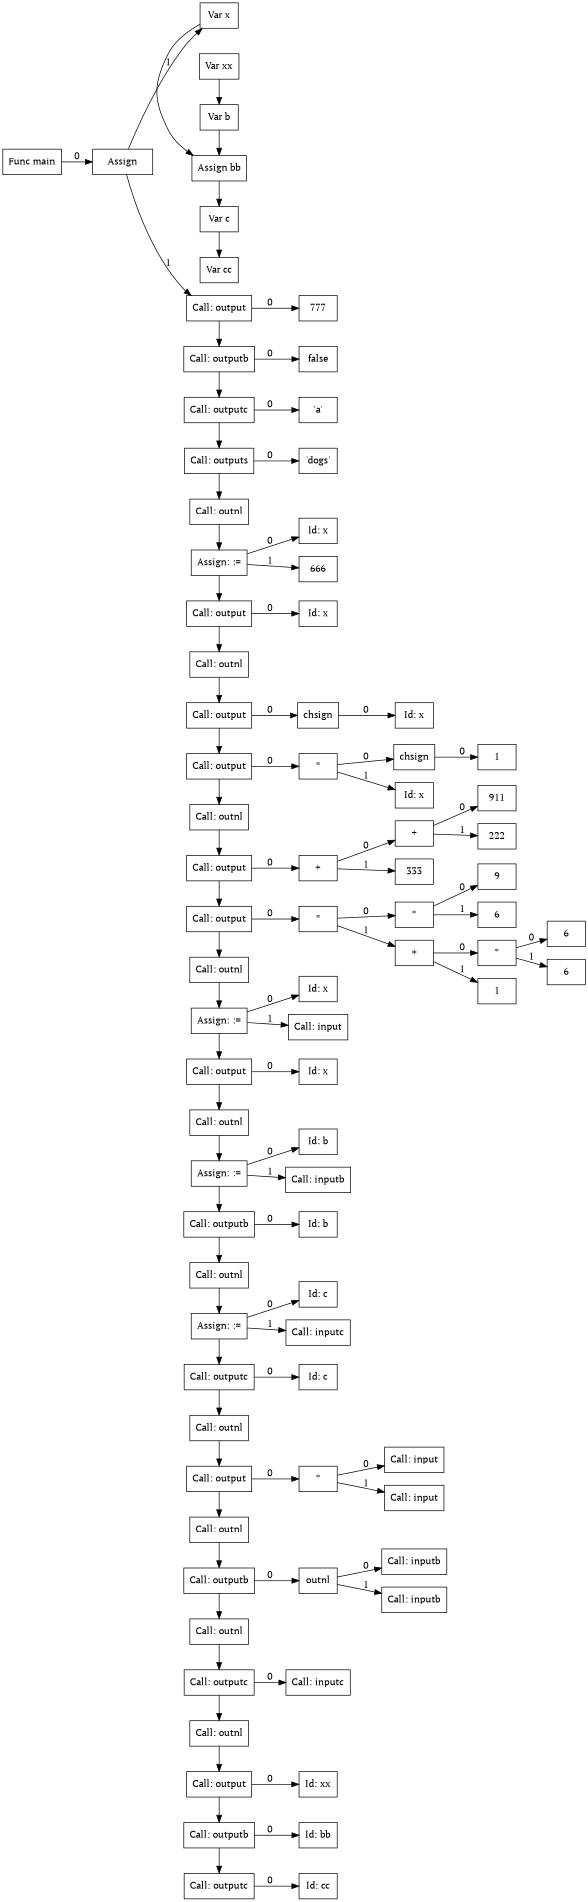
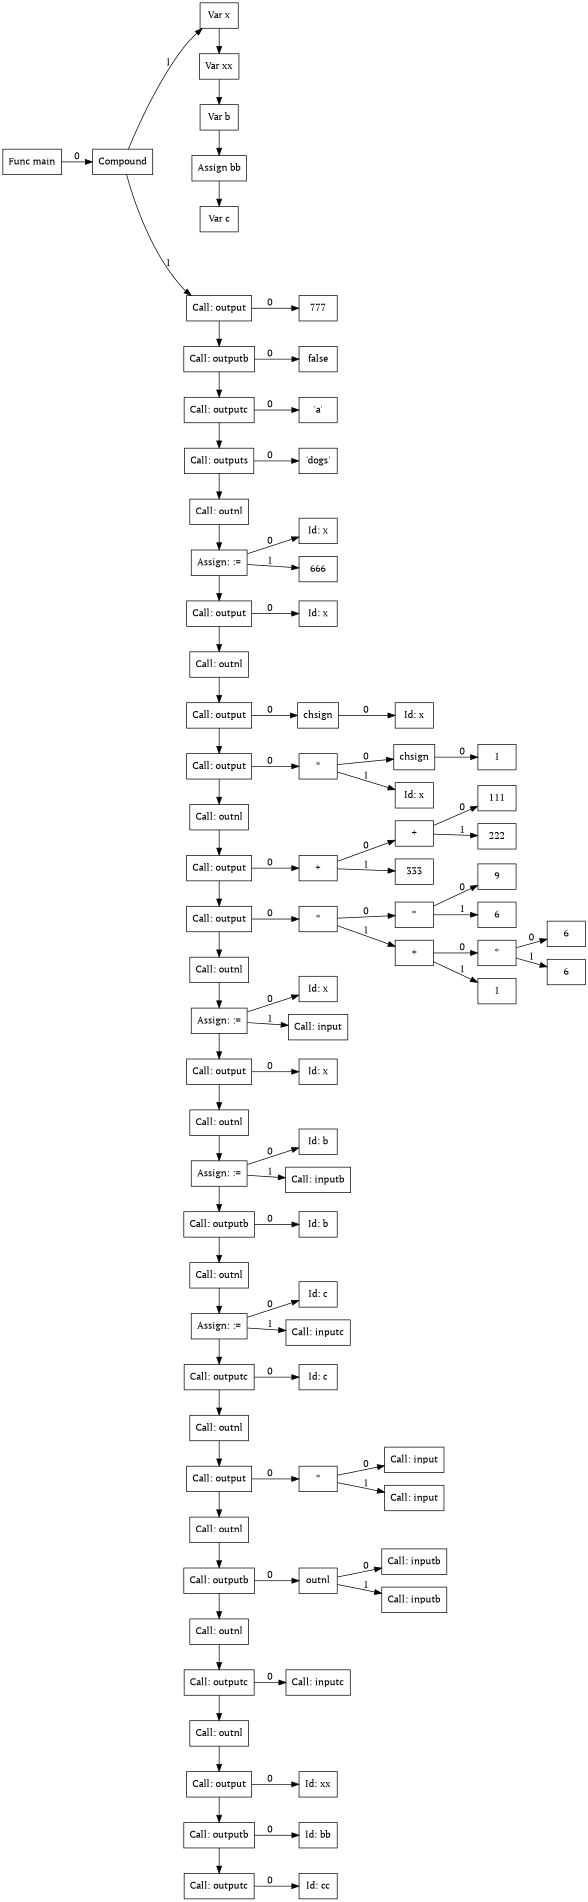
(159, 77) -> (219, 37)
(123, 162) -> (123, 162)
(219, 270) -> none
(497, 798) -> (497, 798)
